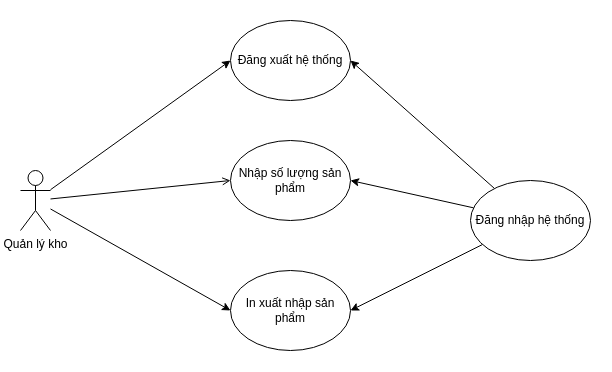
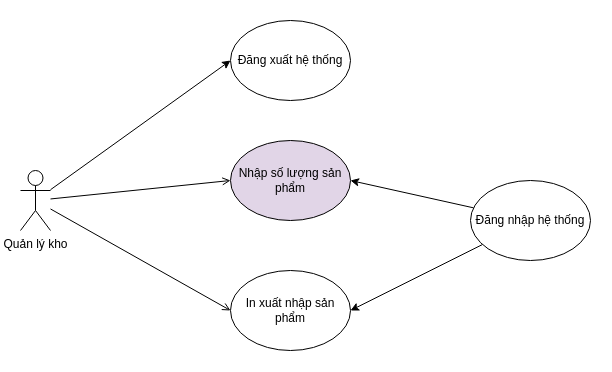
(425, 127) -> none
(291, 181) -> (291, 181)
(223, 306) -> (225, 307)
